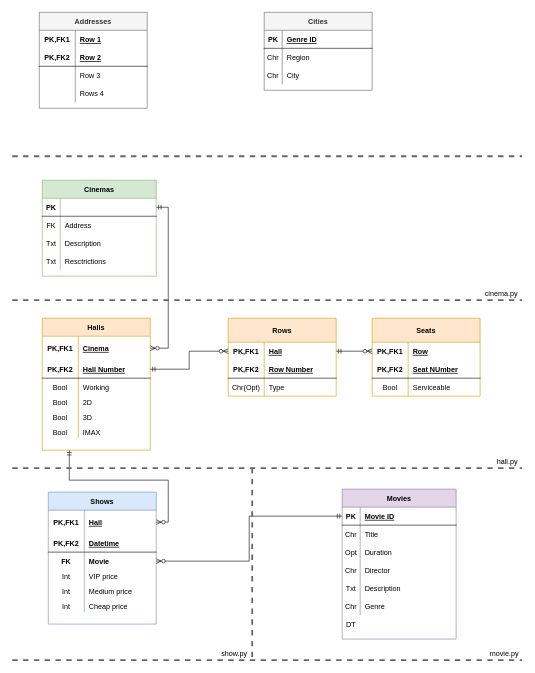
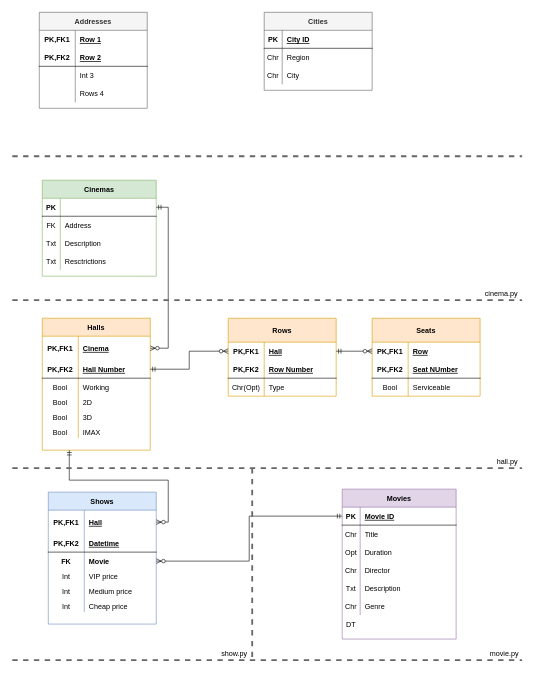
(302, 40) -> (299, 40)
(89, 76) -> (89, 76)
